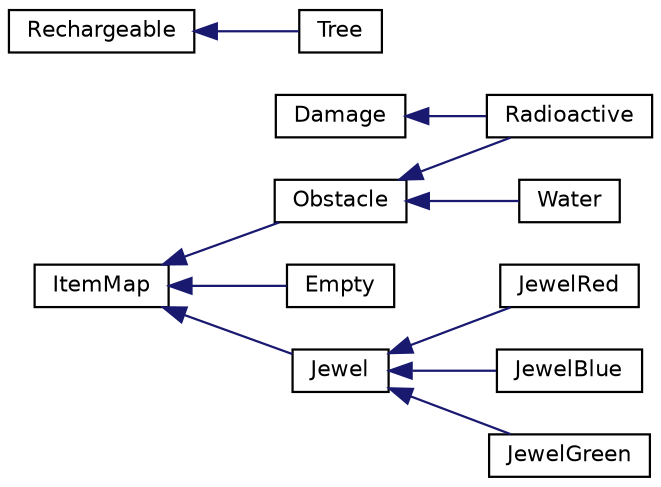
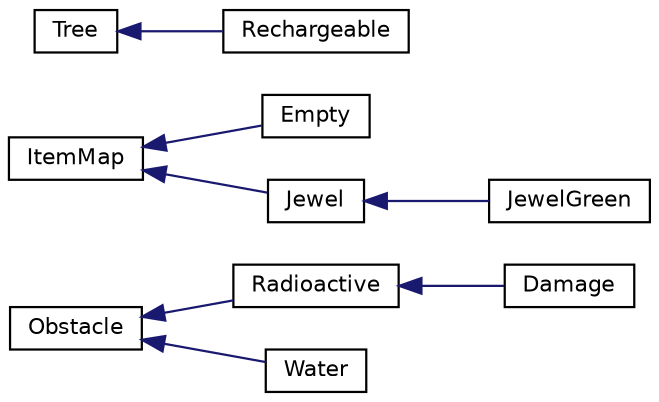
(258, 31) -> (182, 31)
(457, 116) -> (463, 286)
(232, 239) -> none
(570, 286) -> none
(570, 371) -> none
